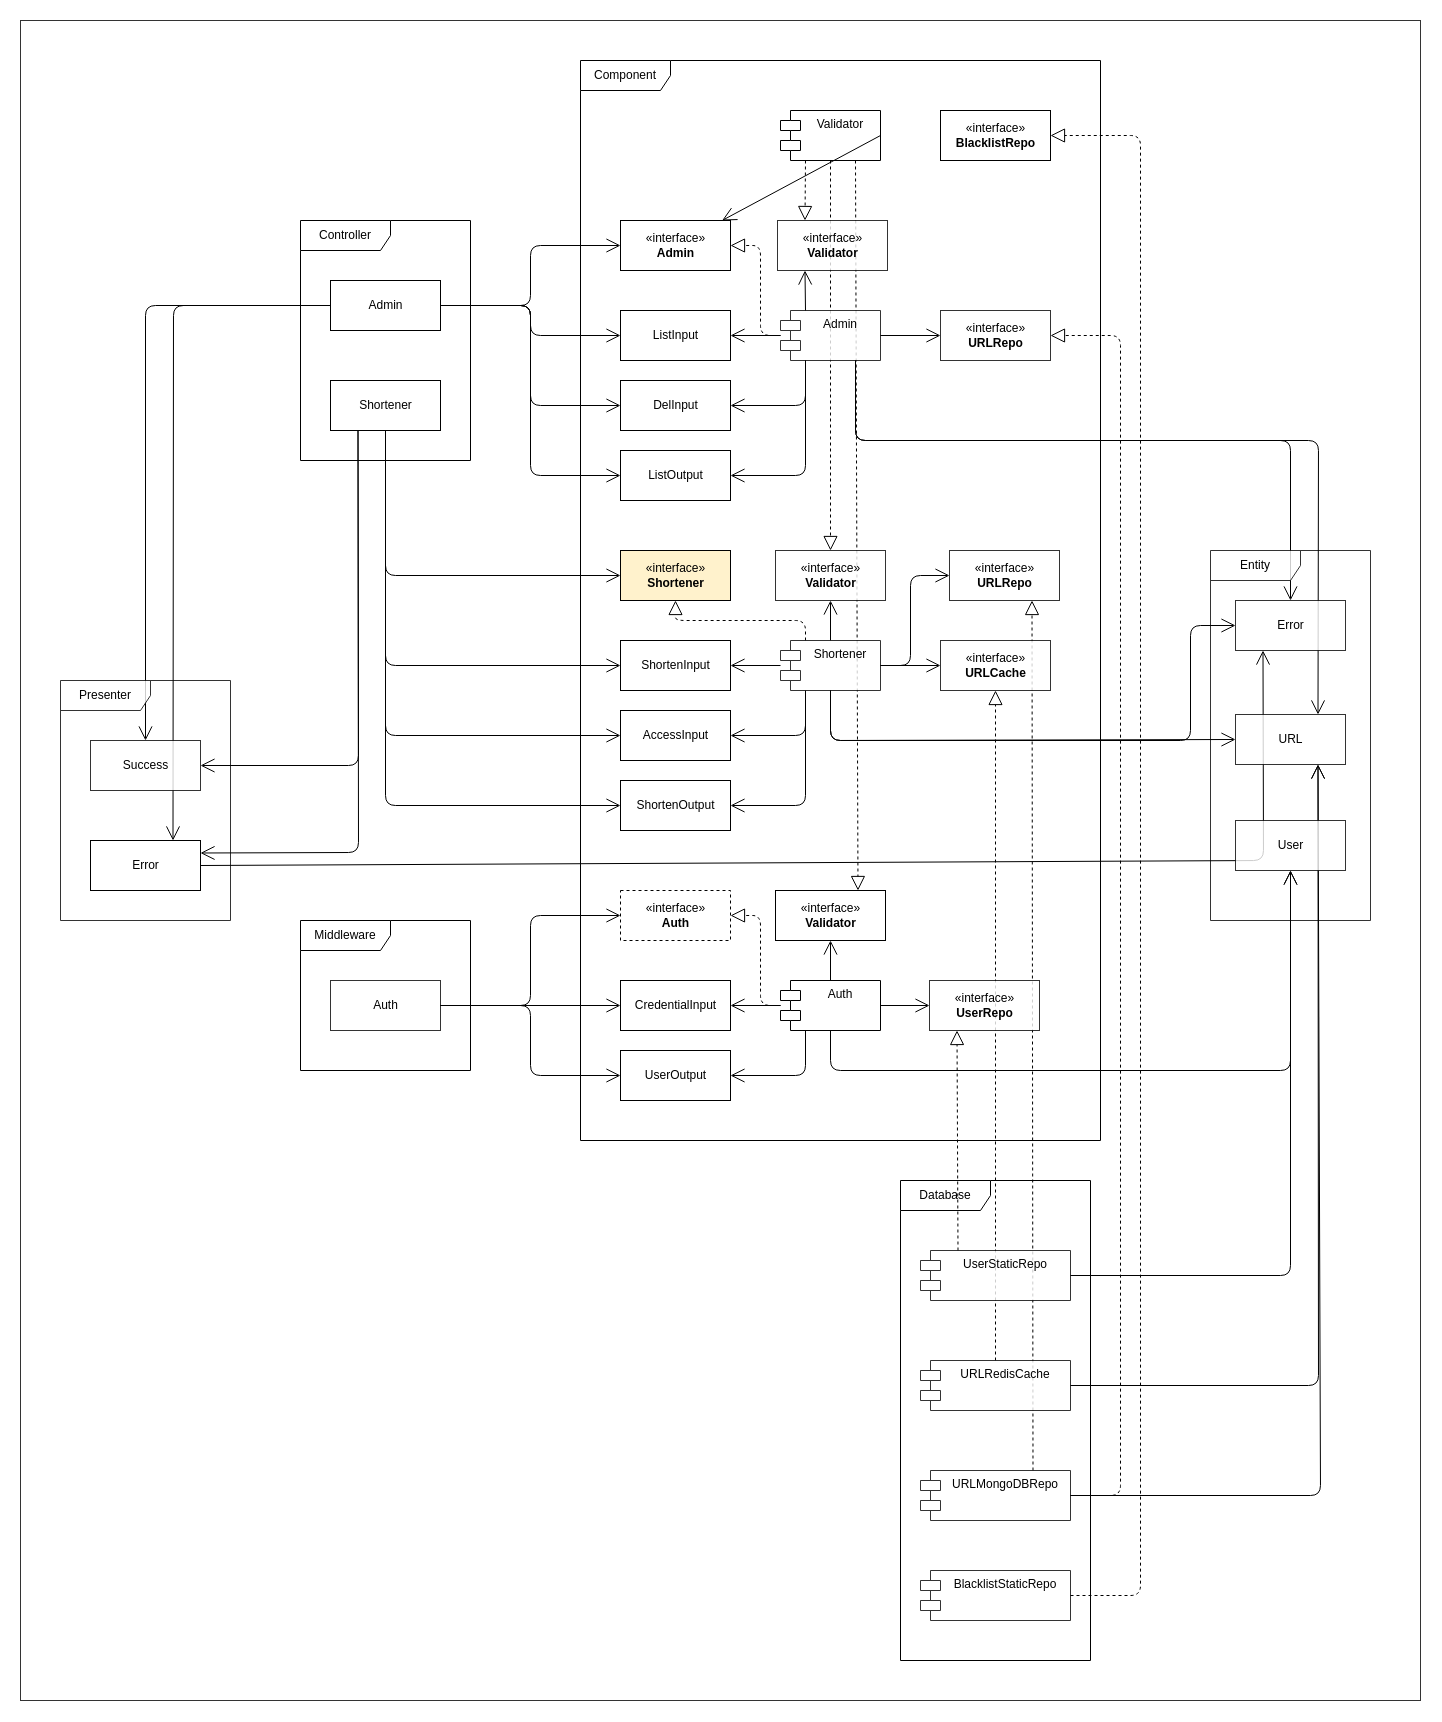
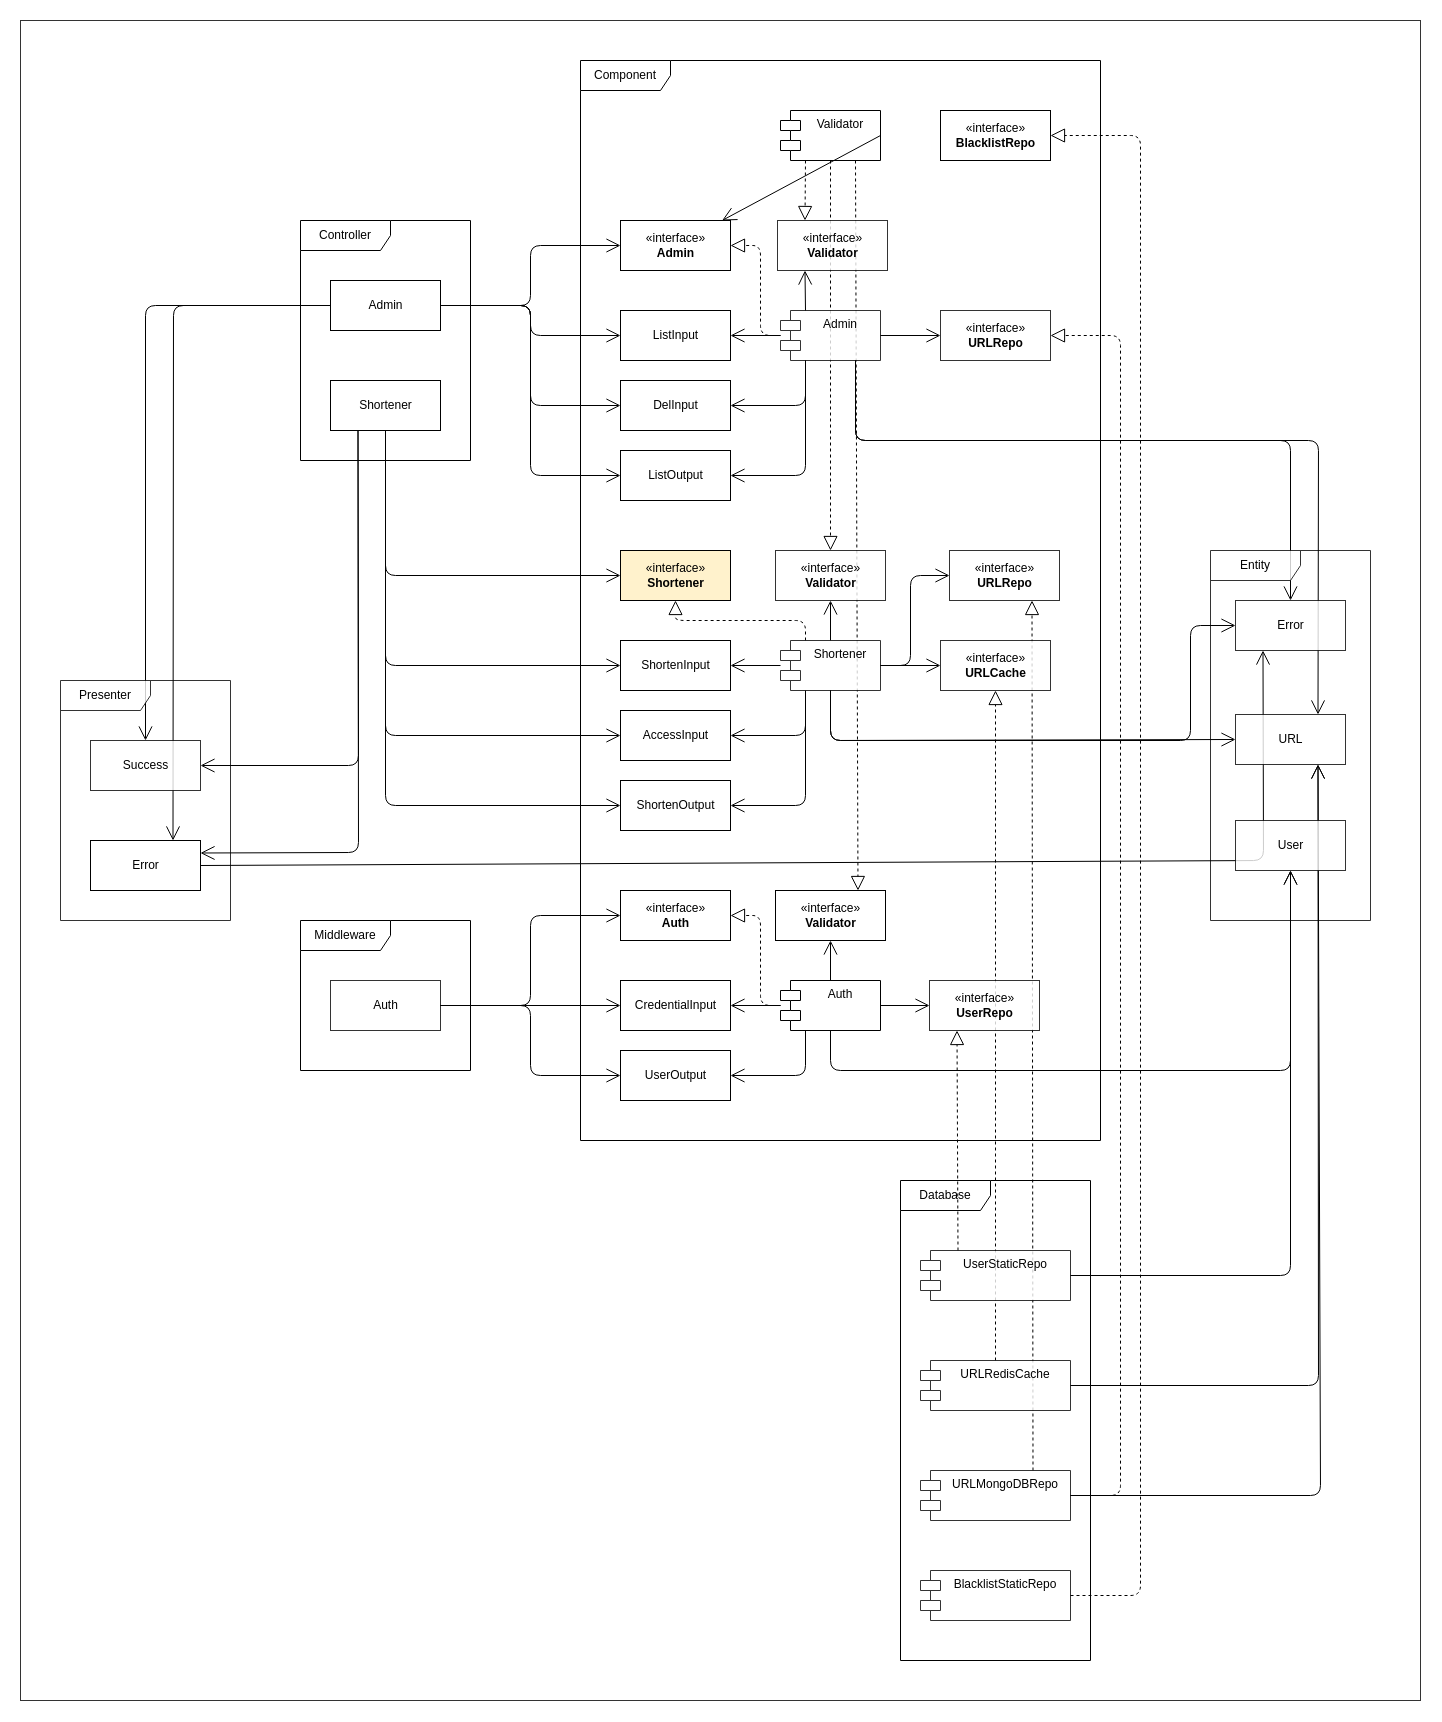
(676, 916) -> (676, 916)
